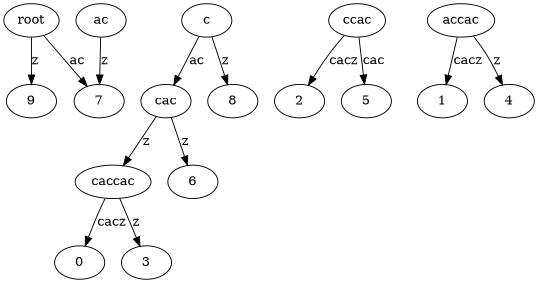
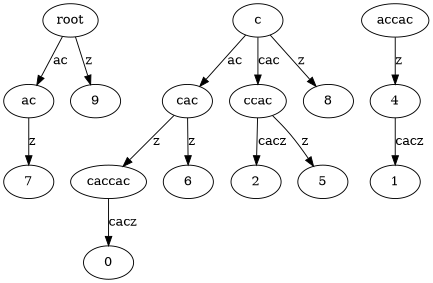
none -> (258, 56)
(453, 56) -> (395, 137)
(62, 57) -> (52, 57)
(374, 61) -> (305, 141)
(146, 263) -> none
